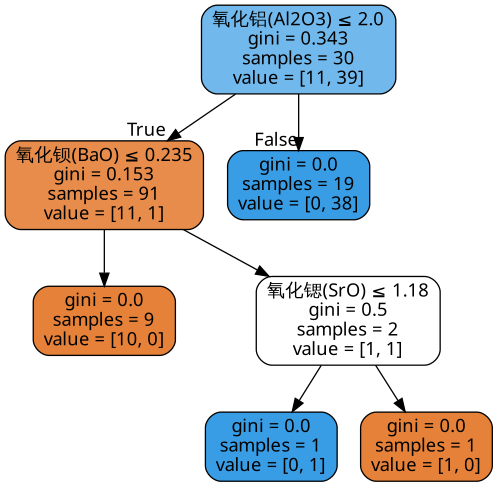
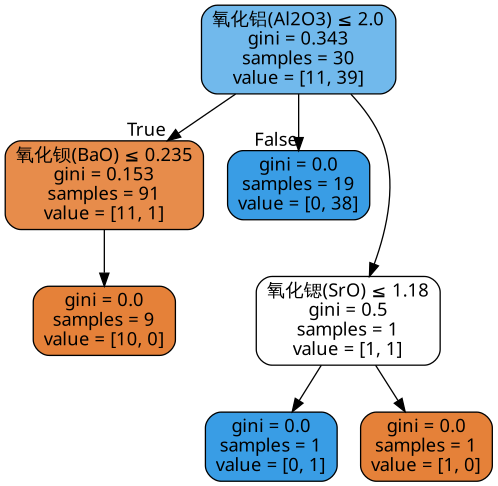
(220, 250) -> (389, 175)
(348, 330) -> (348, 330)
